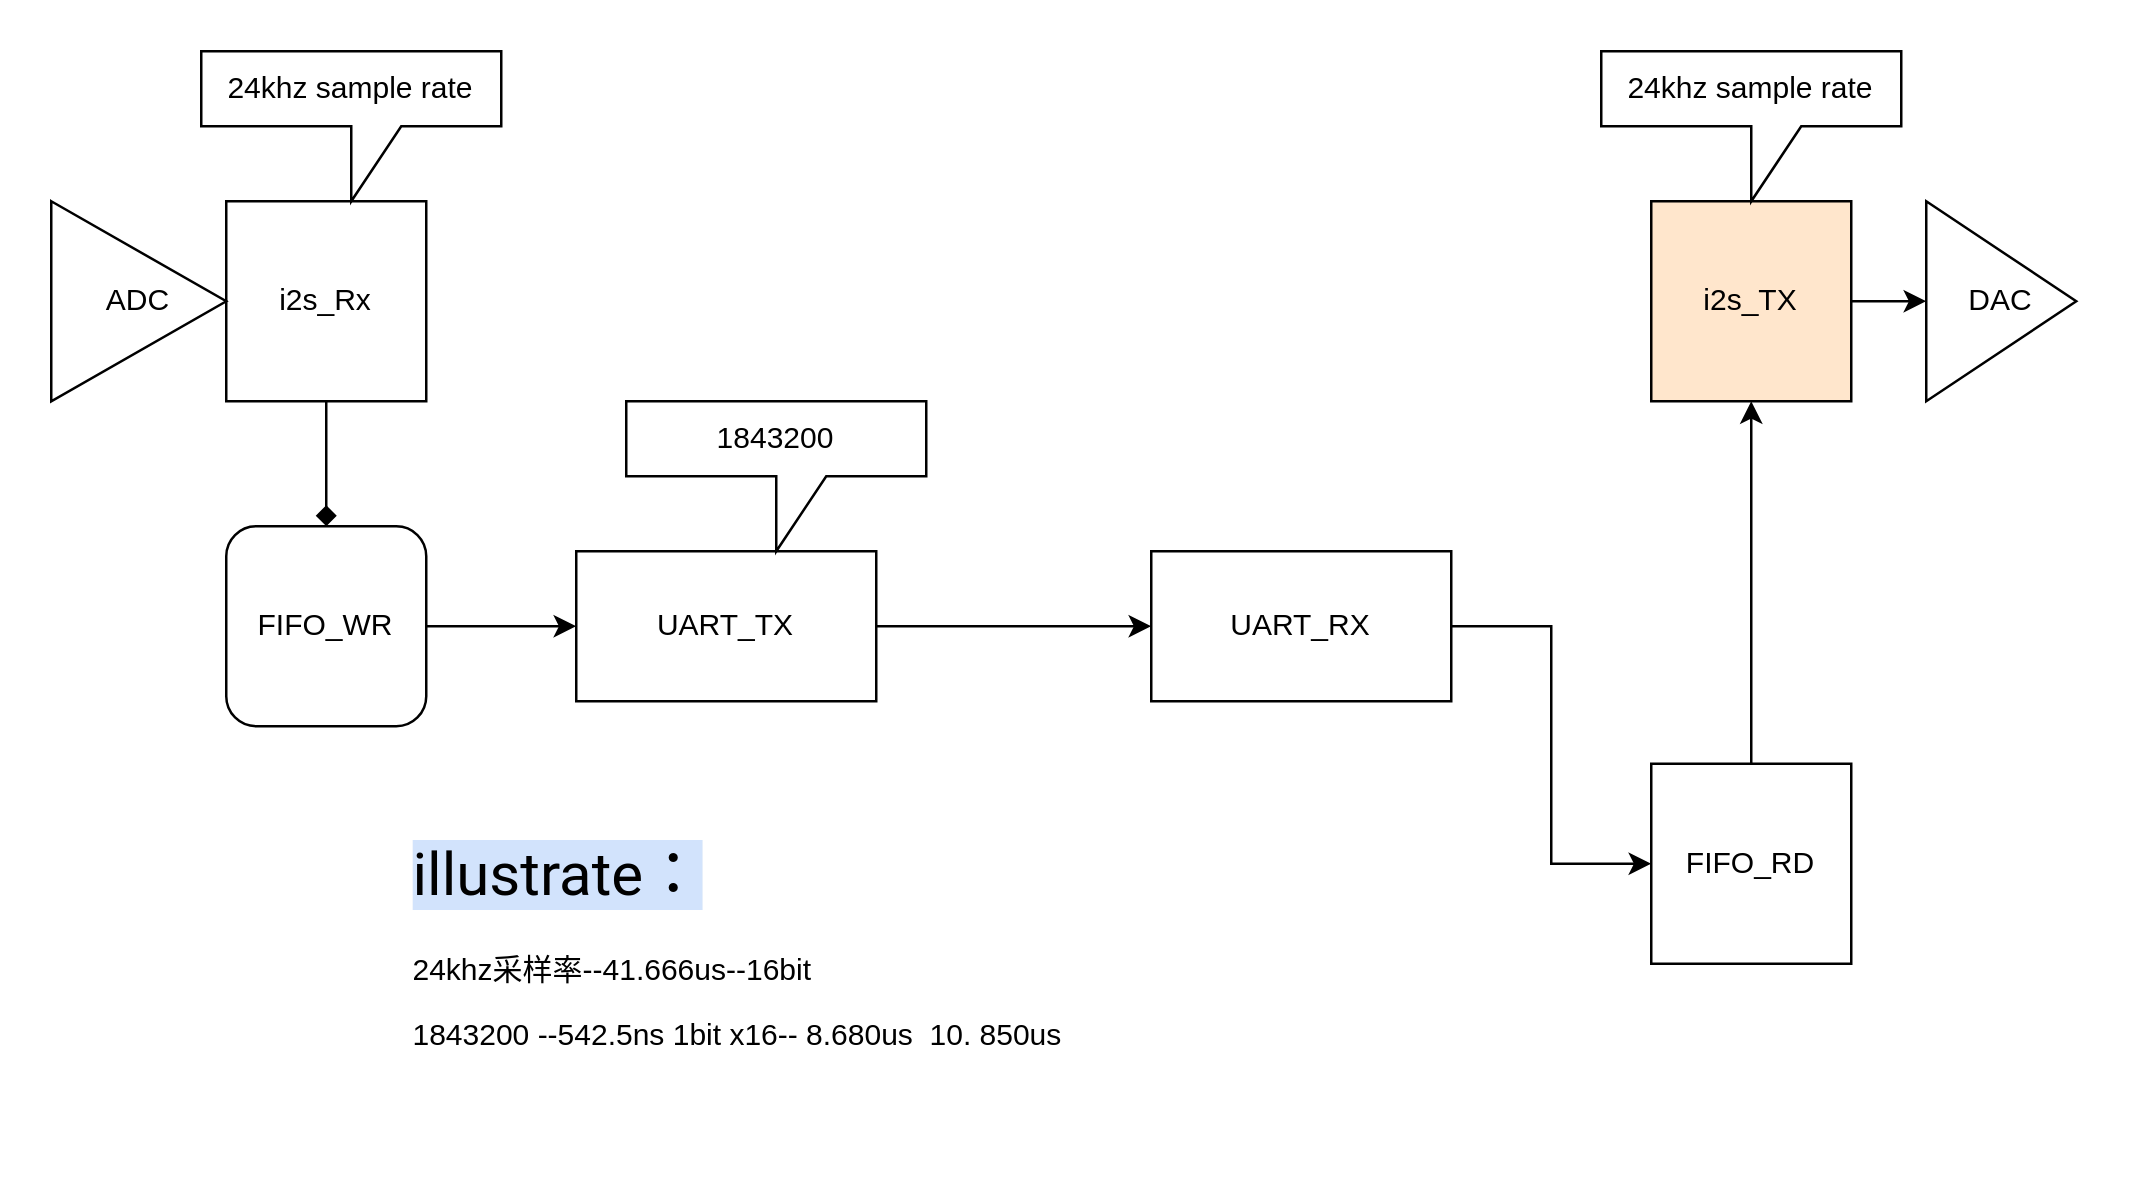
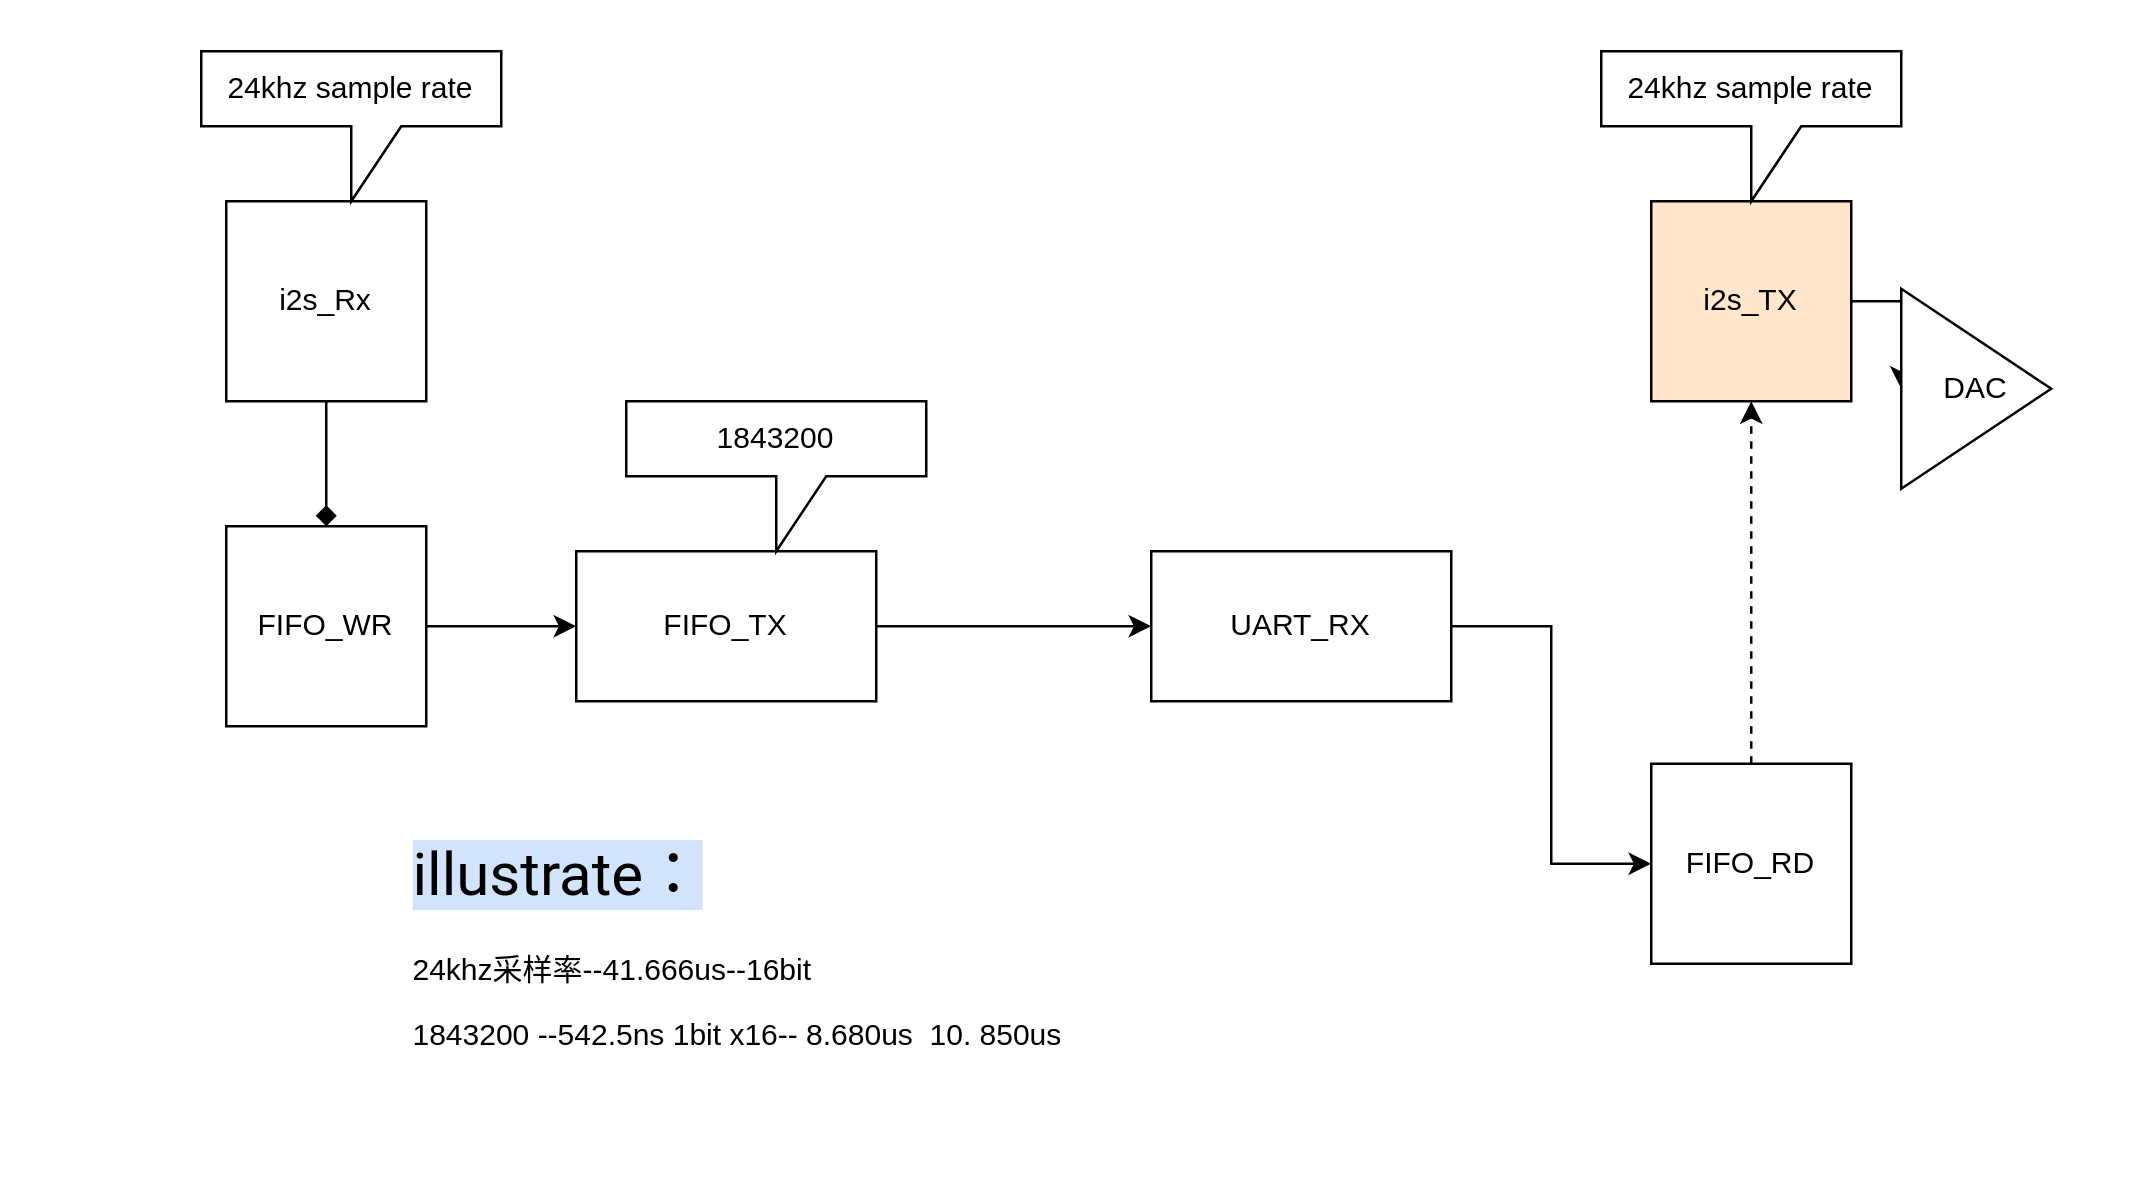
(139, 301) -> none
(2001, 301) -> (1976, 389)
(1751, 587) -> (1751, 587)
(326, 626) -> (326, 626)
(726, 626) -> (726, 626)
